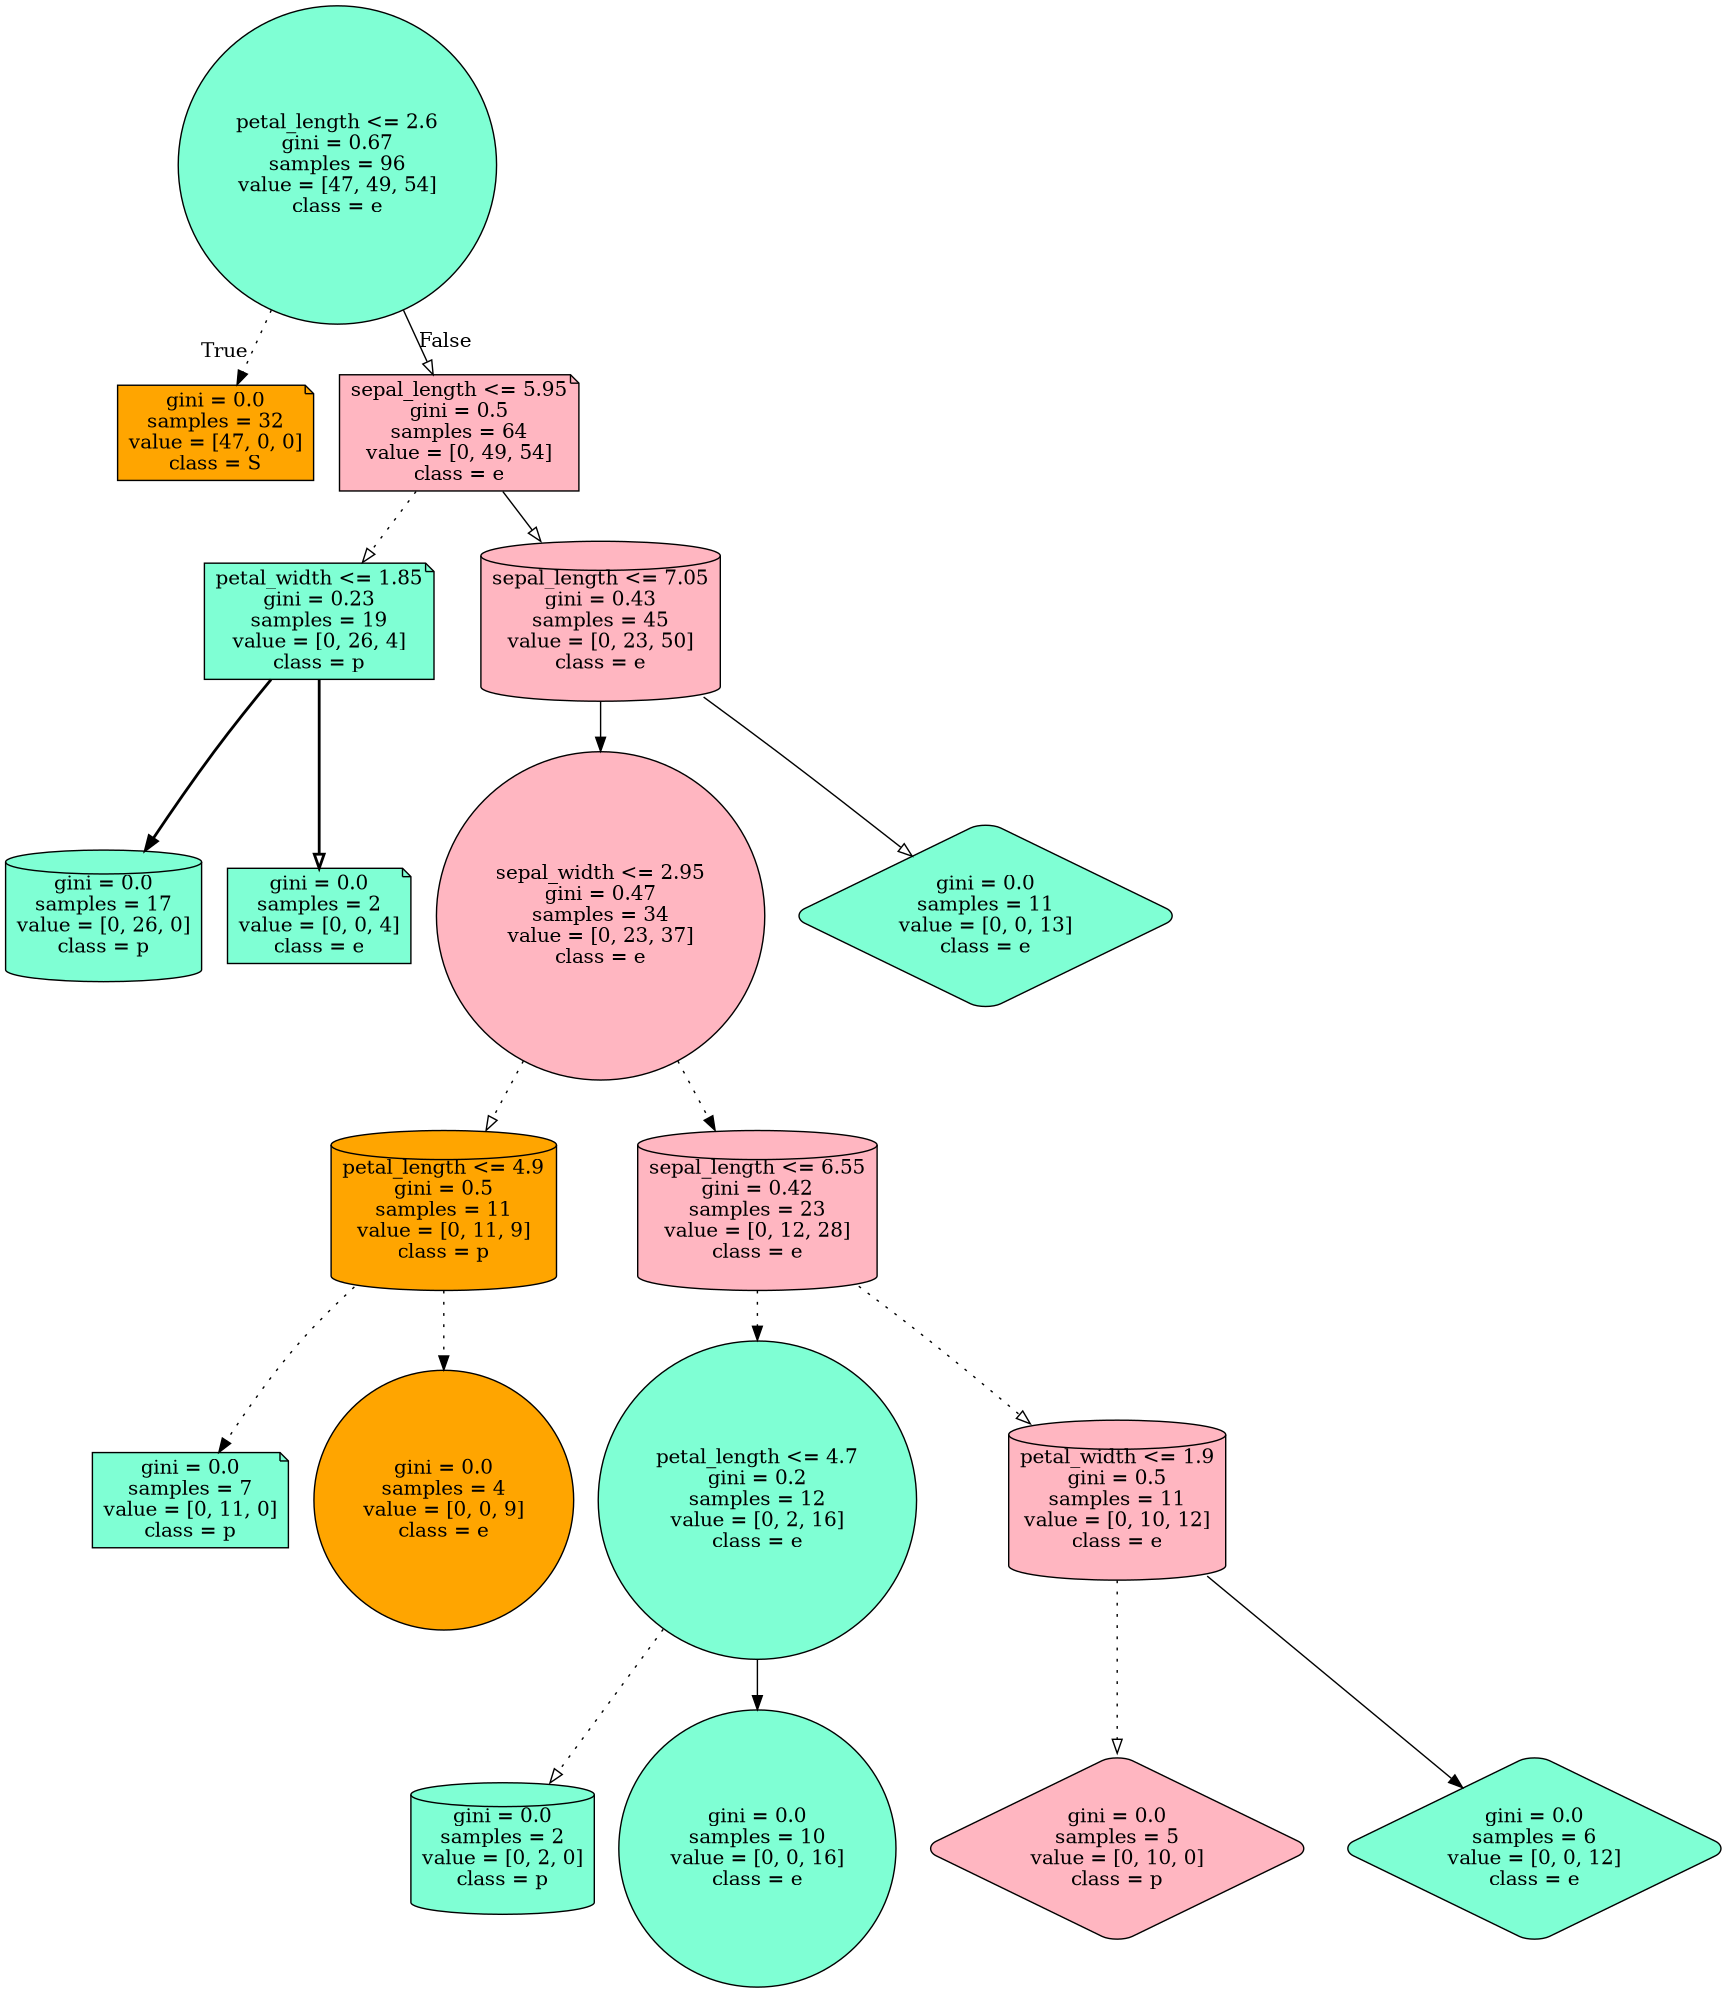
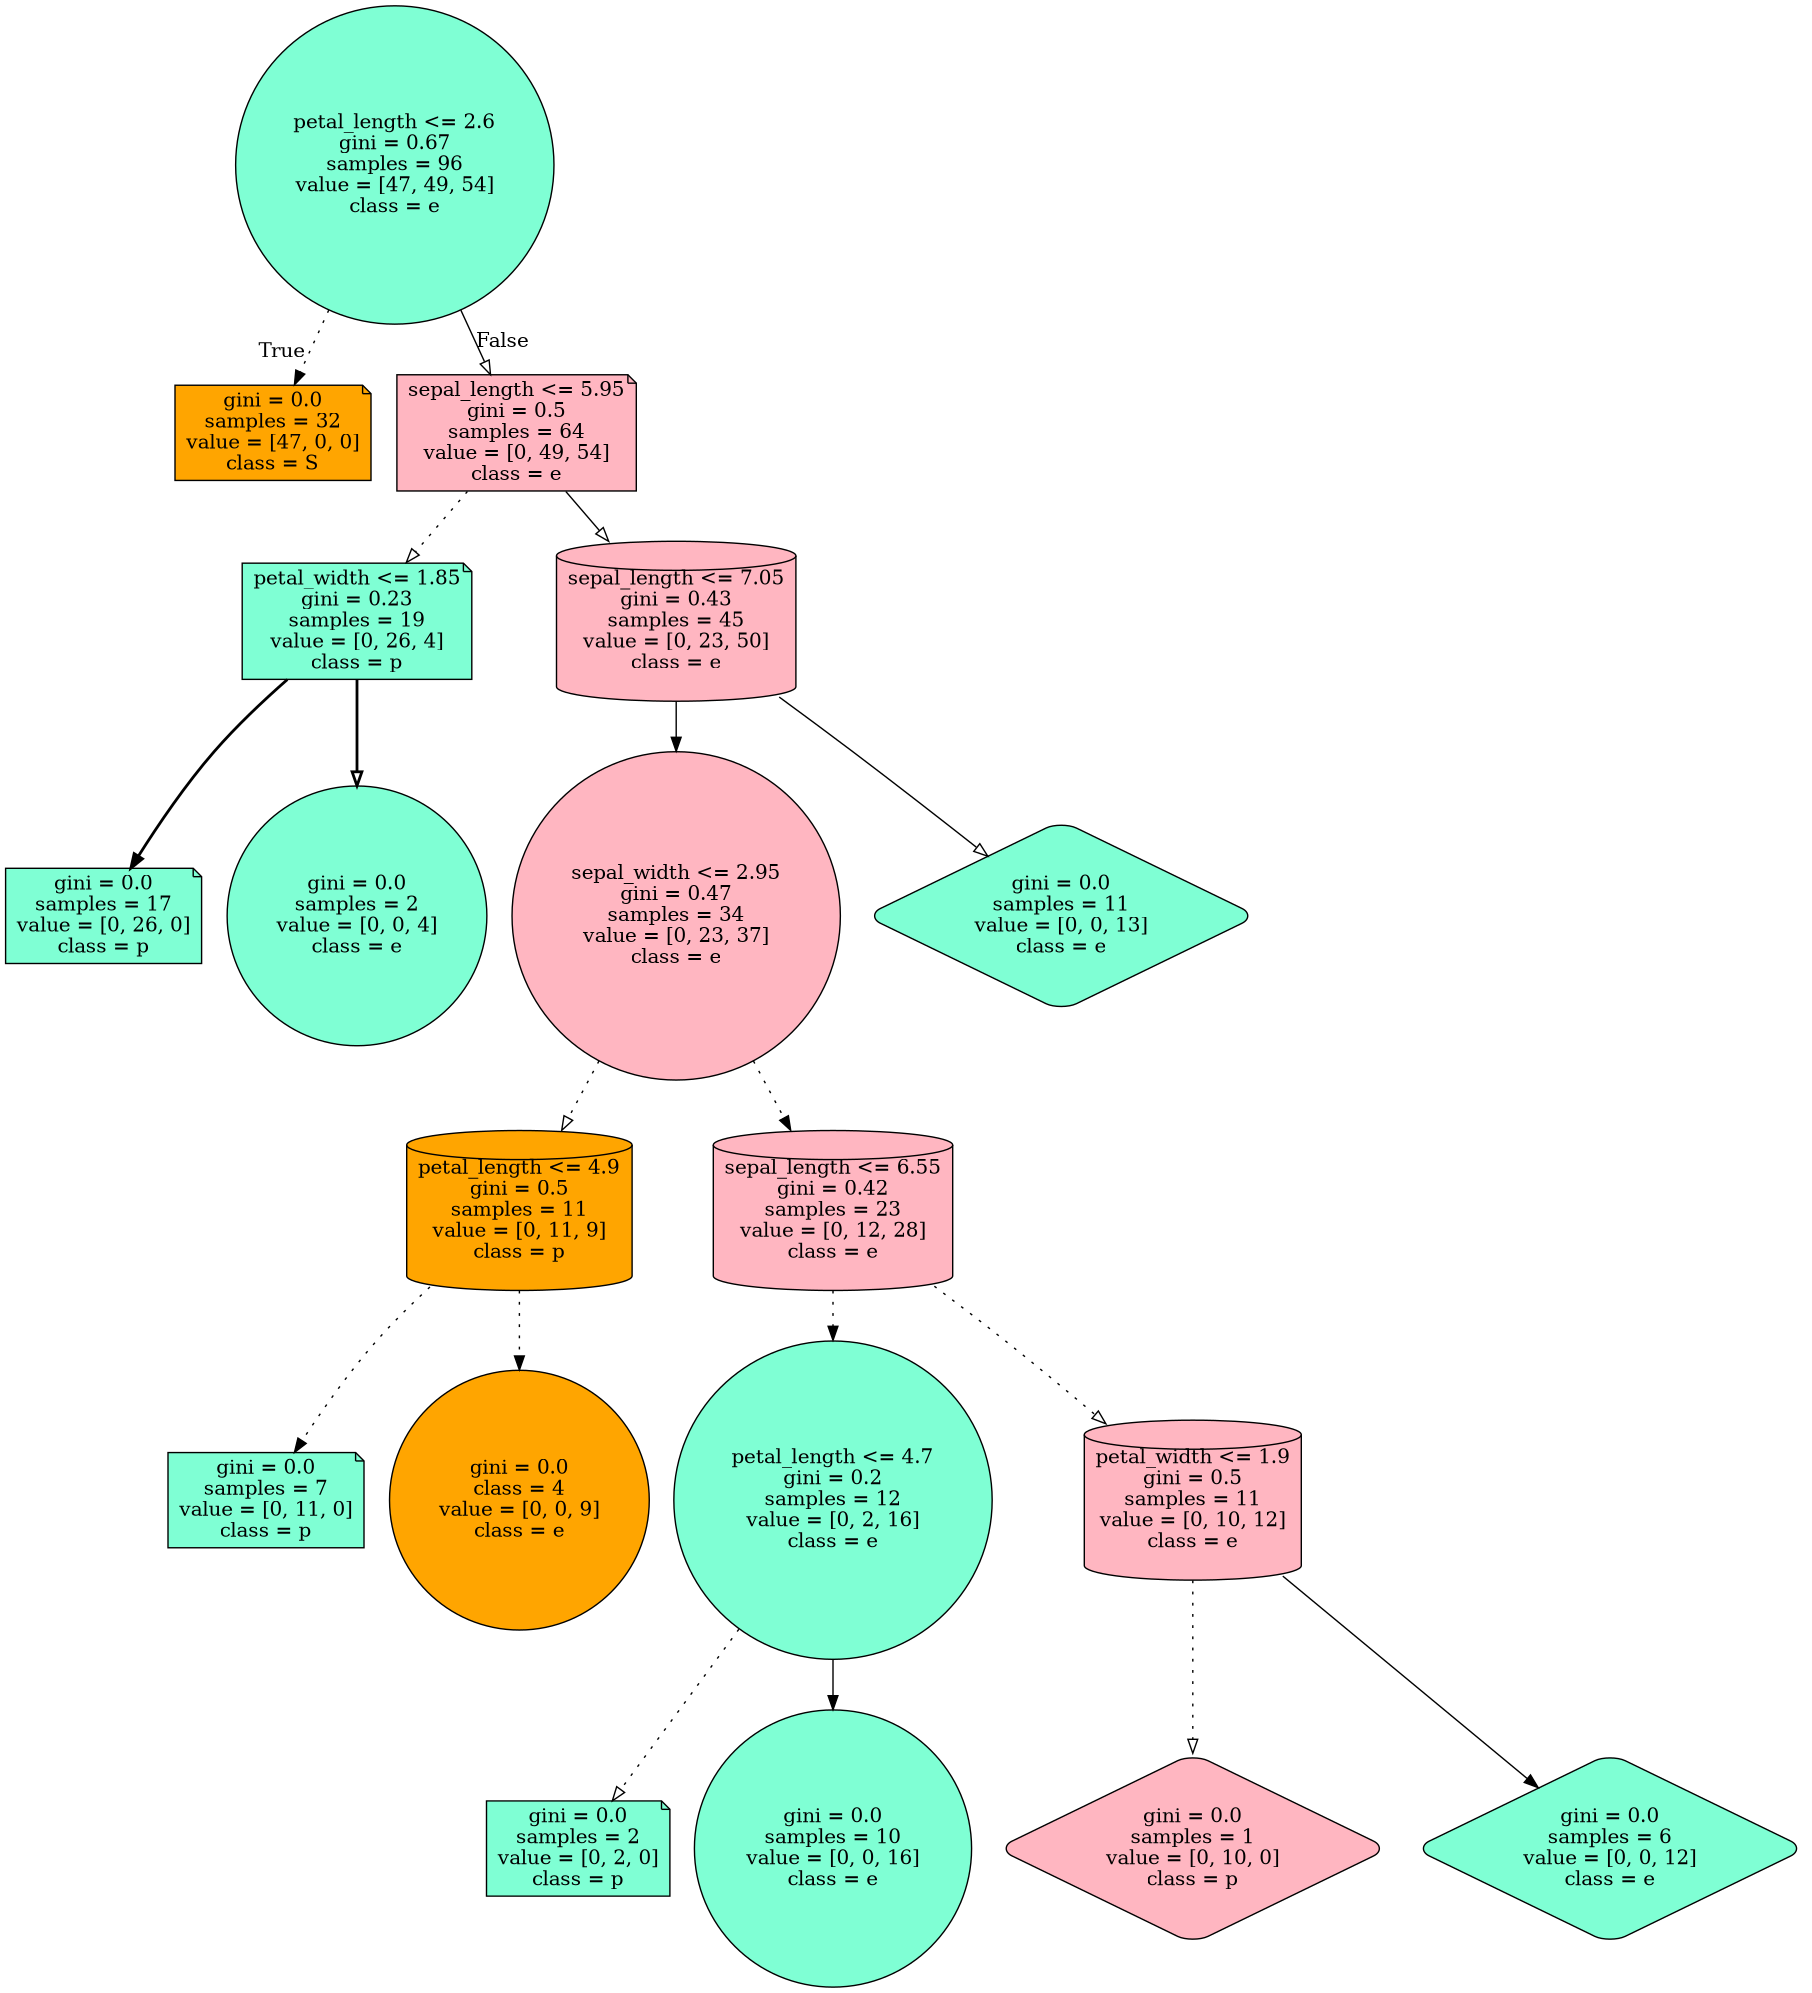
(104, 916) -> (104, 916)
(319, 916) -> (357, 916)
(444, 1500) -> (519, 1500)
(503, 1849) -> (578, 1849)
(1117, 1849) -> (1193, 1849)
